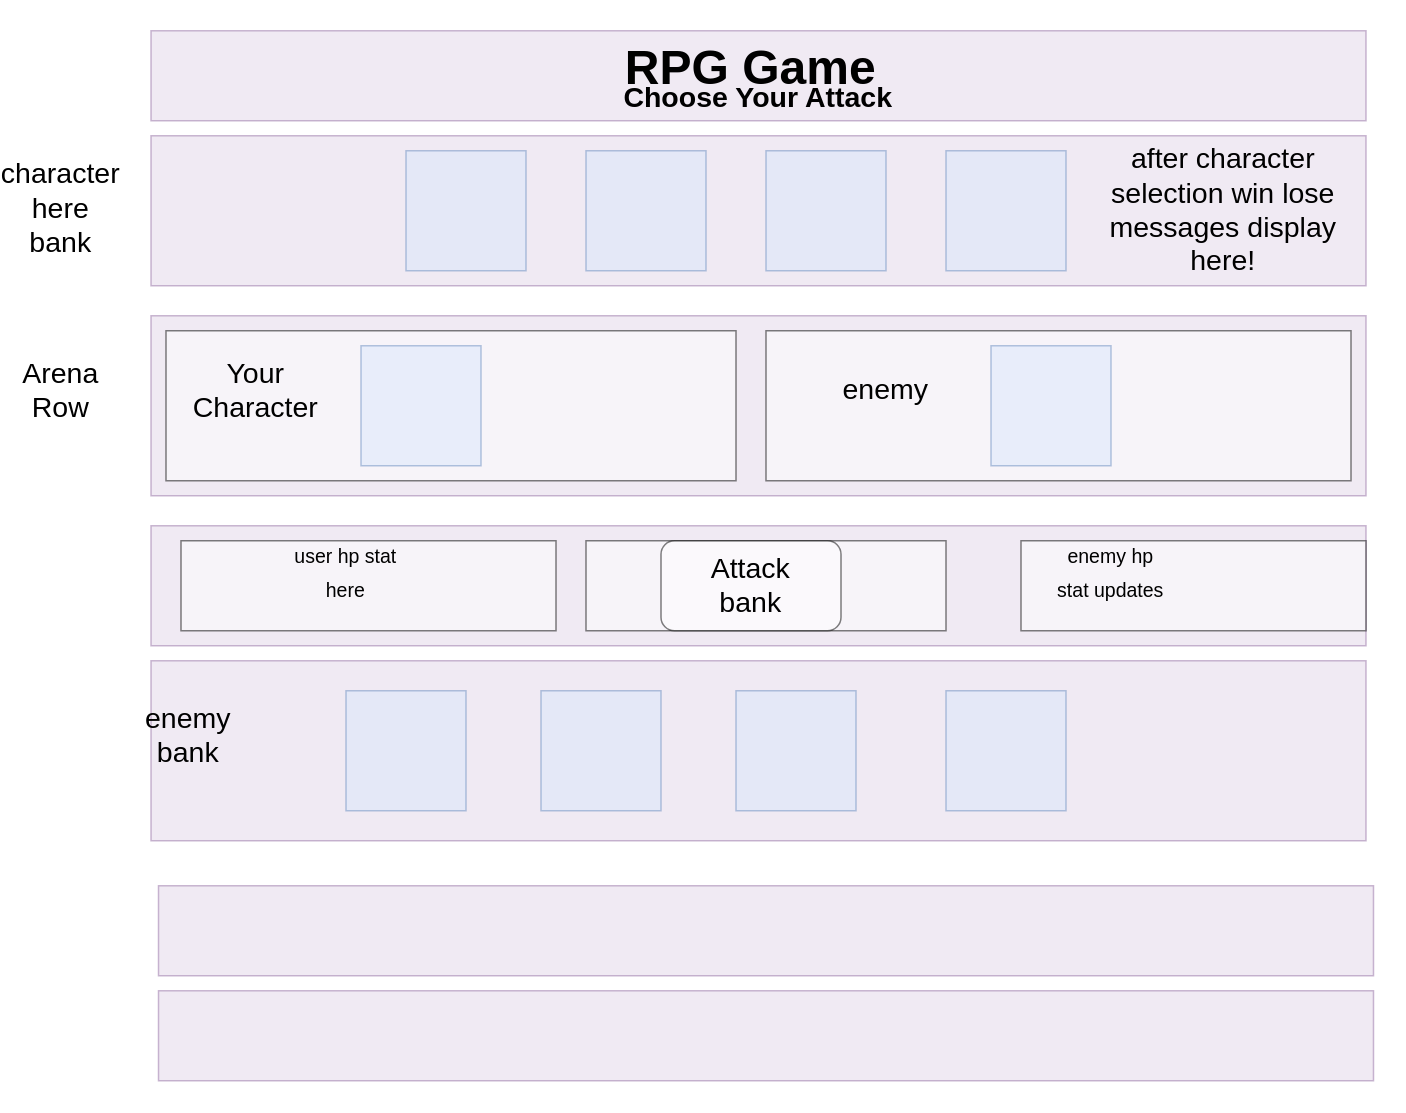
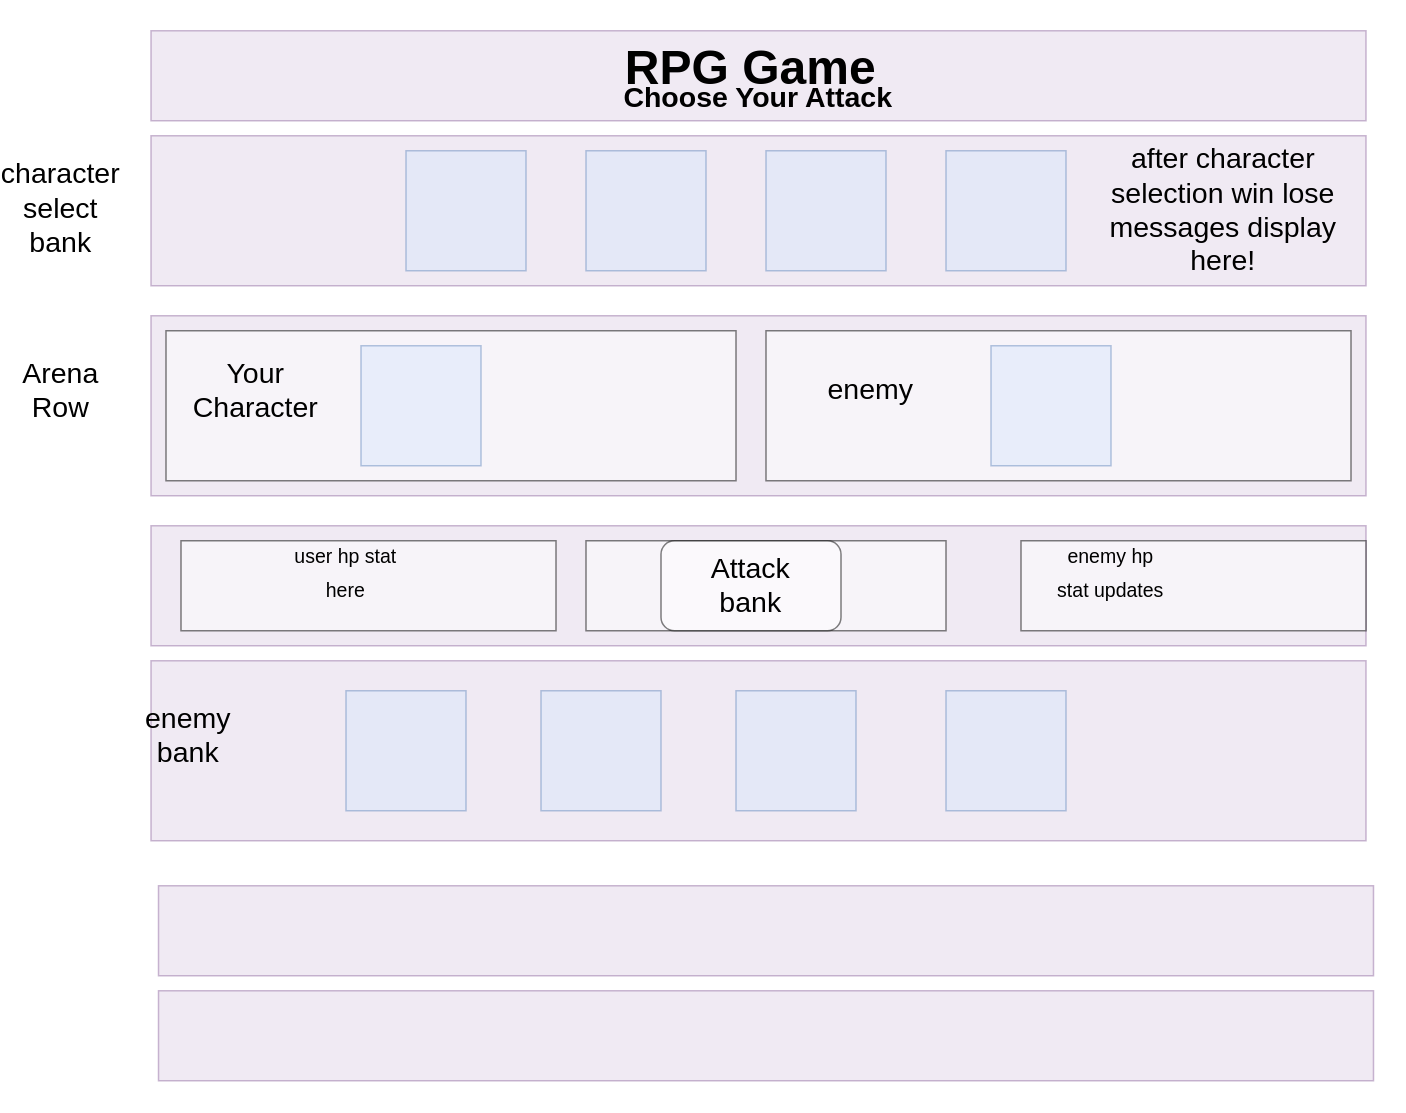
(61, 226) -> (61, 226)
(886, 391) -> (871, 391)
